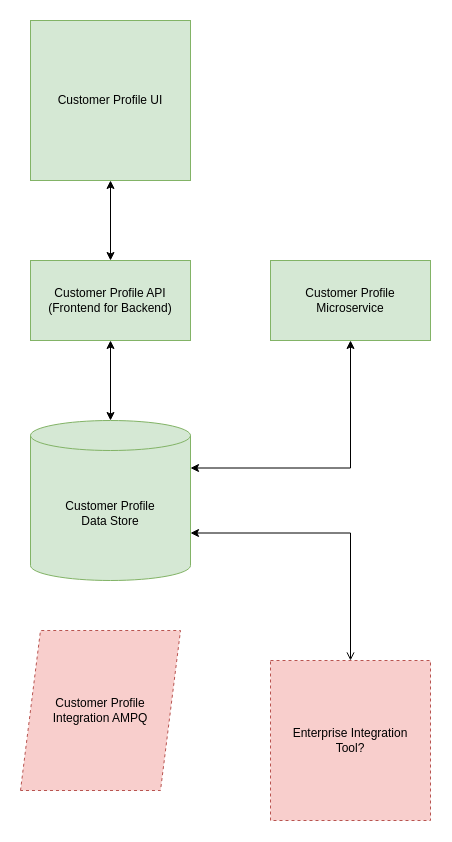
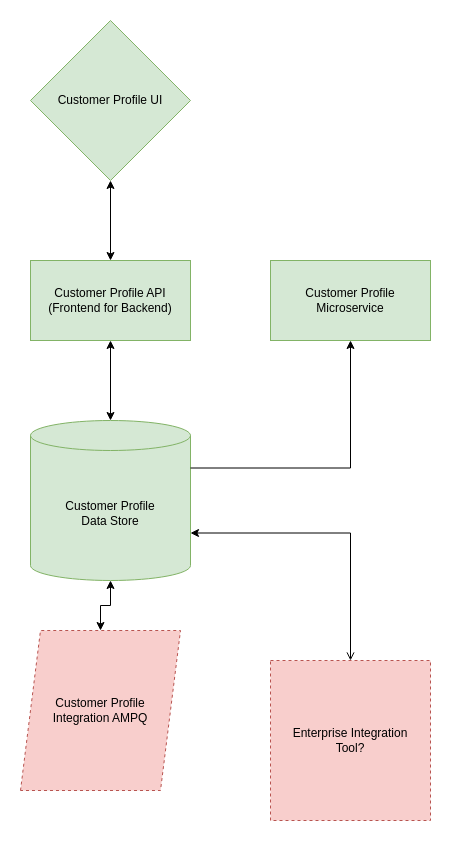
(111, 101) -> (111, 101)
(199, 468) -> (197, 468)
none -> (106, 606)
